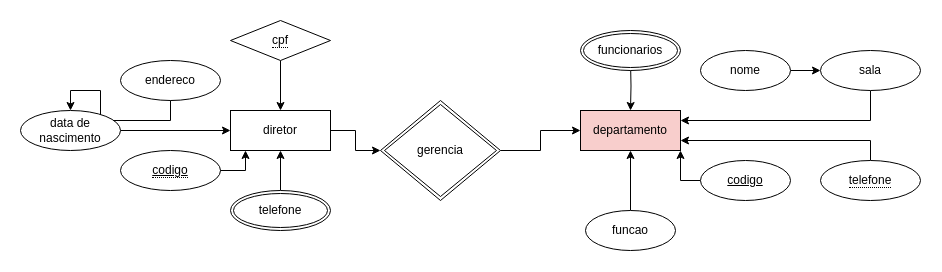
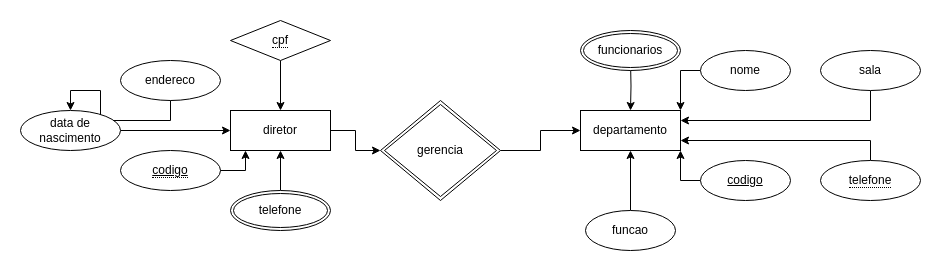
(810, 71) -> (681, 77)
(631, 131) -> (631, 131)
